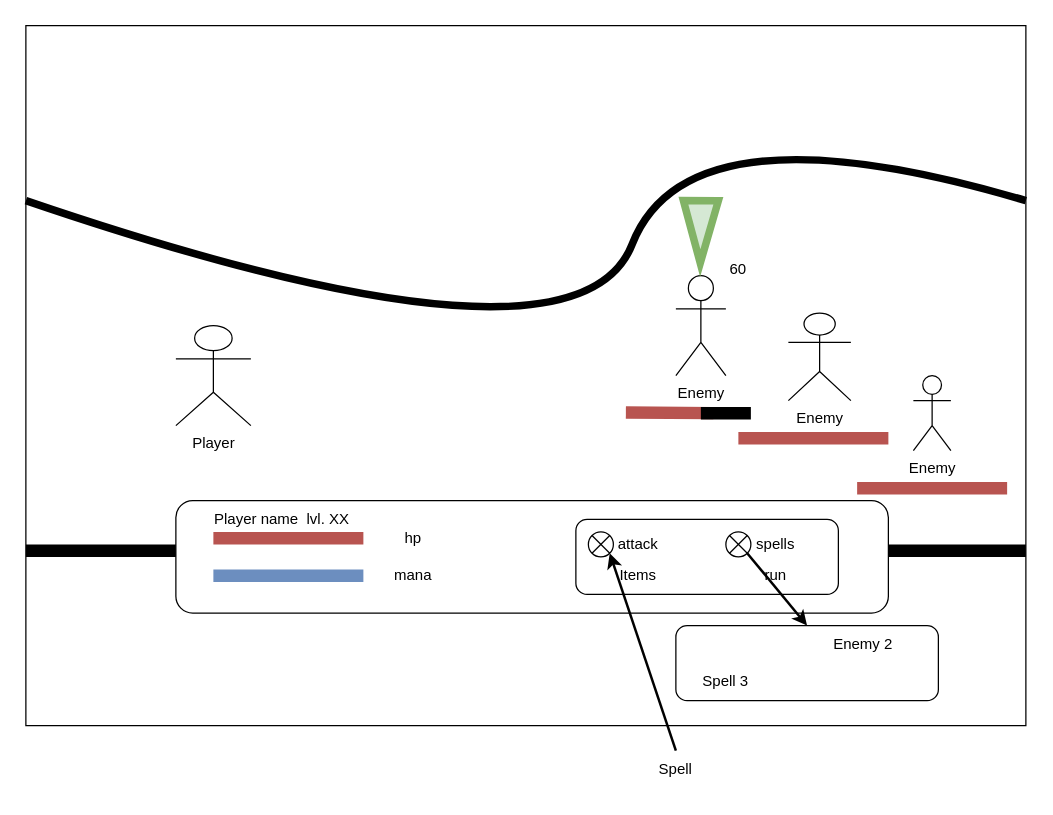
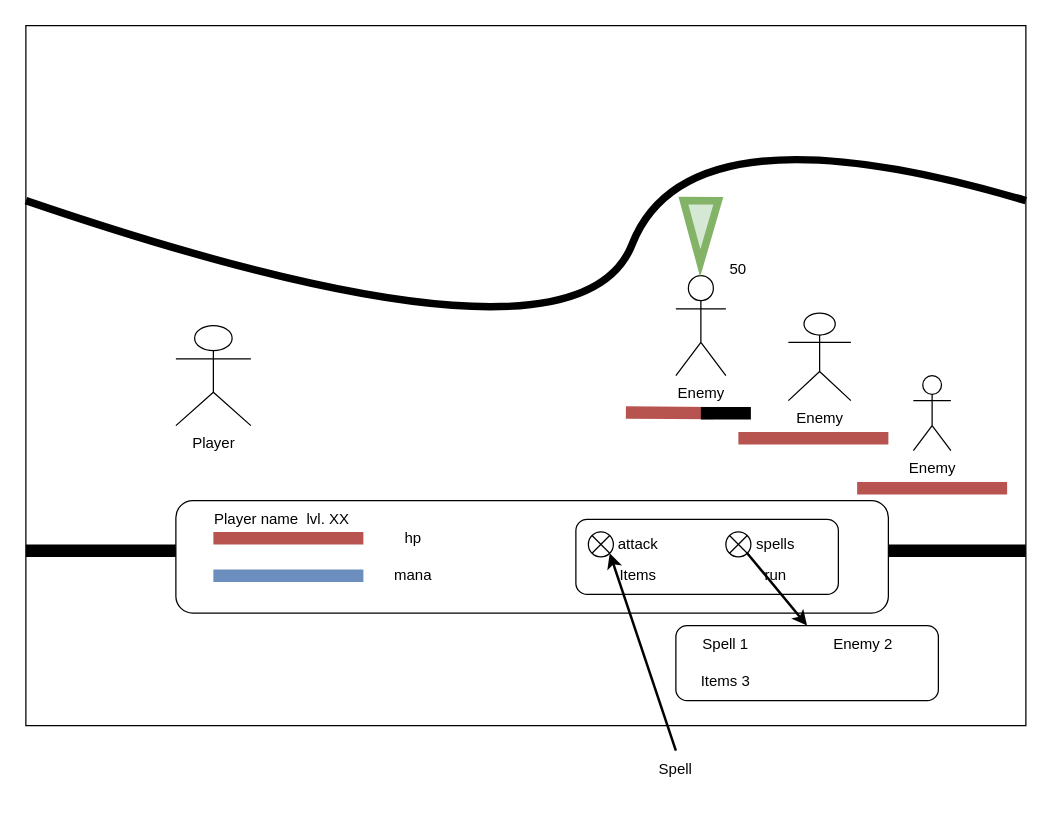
(738, 269) -> (738, 269)
none -> (726, 644)
(726, 682) -> (726, 682)
